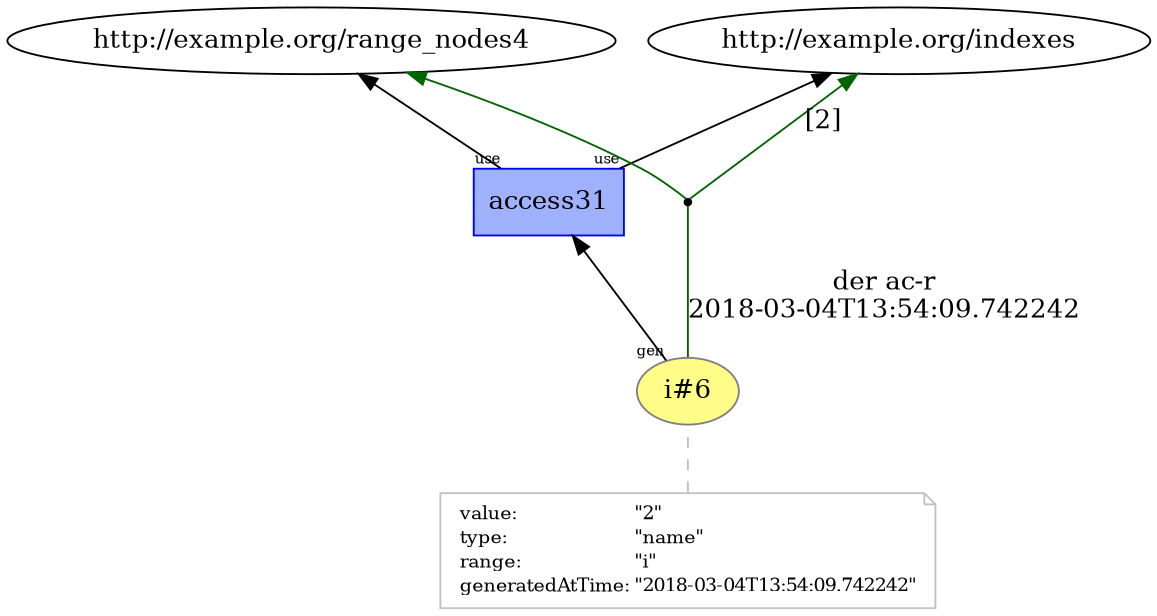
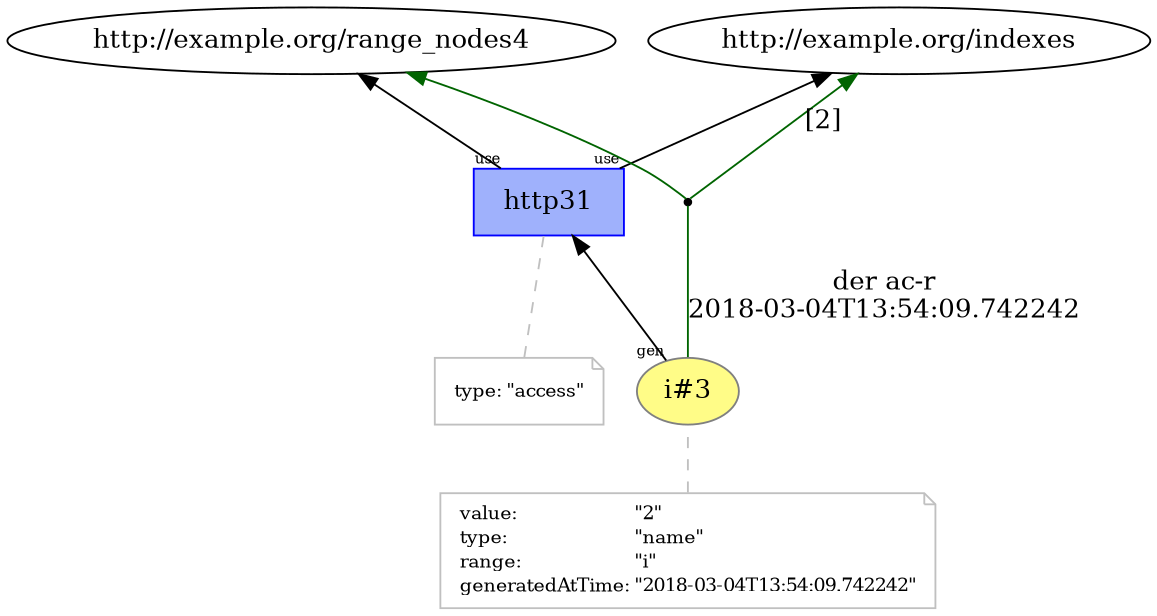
(549, 202) -> (549, 202)
none -> (519, 391)
(688, 391) -> (688, 391)
